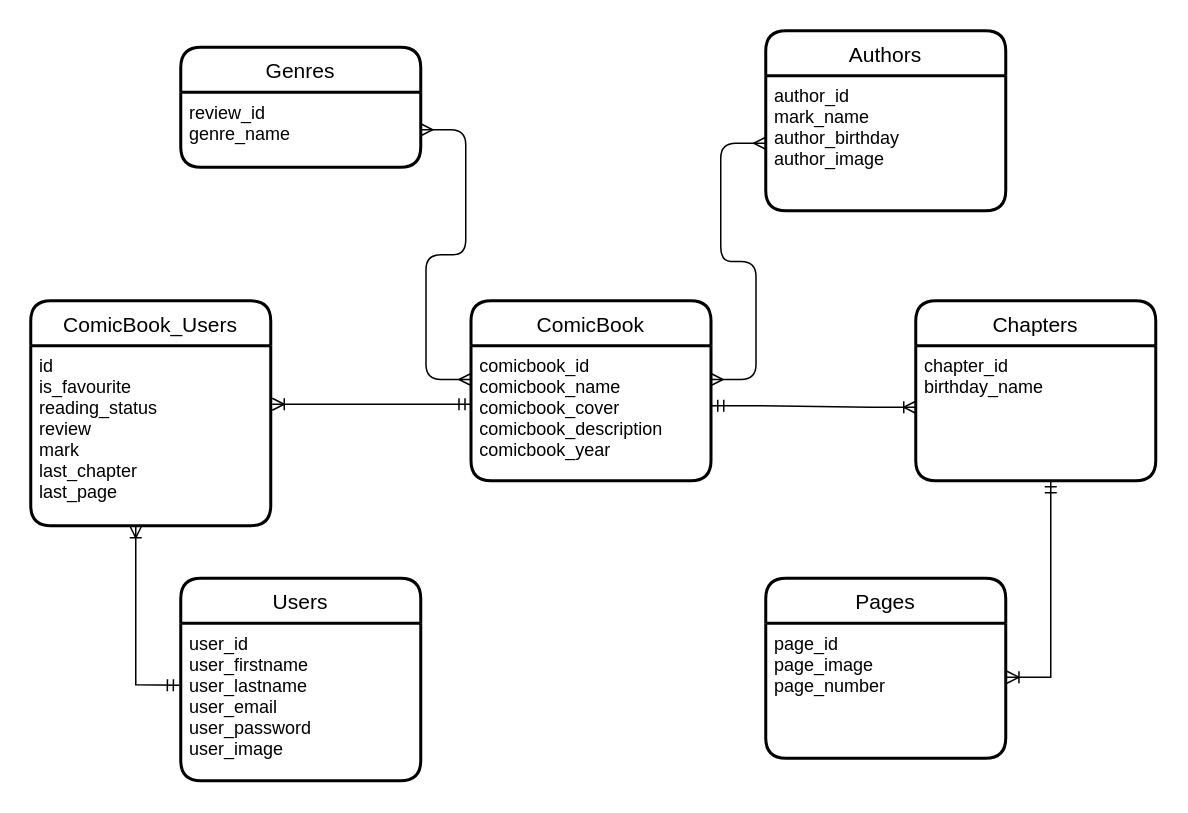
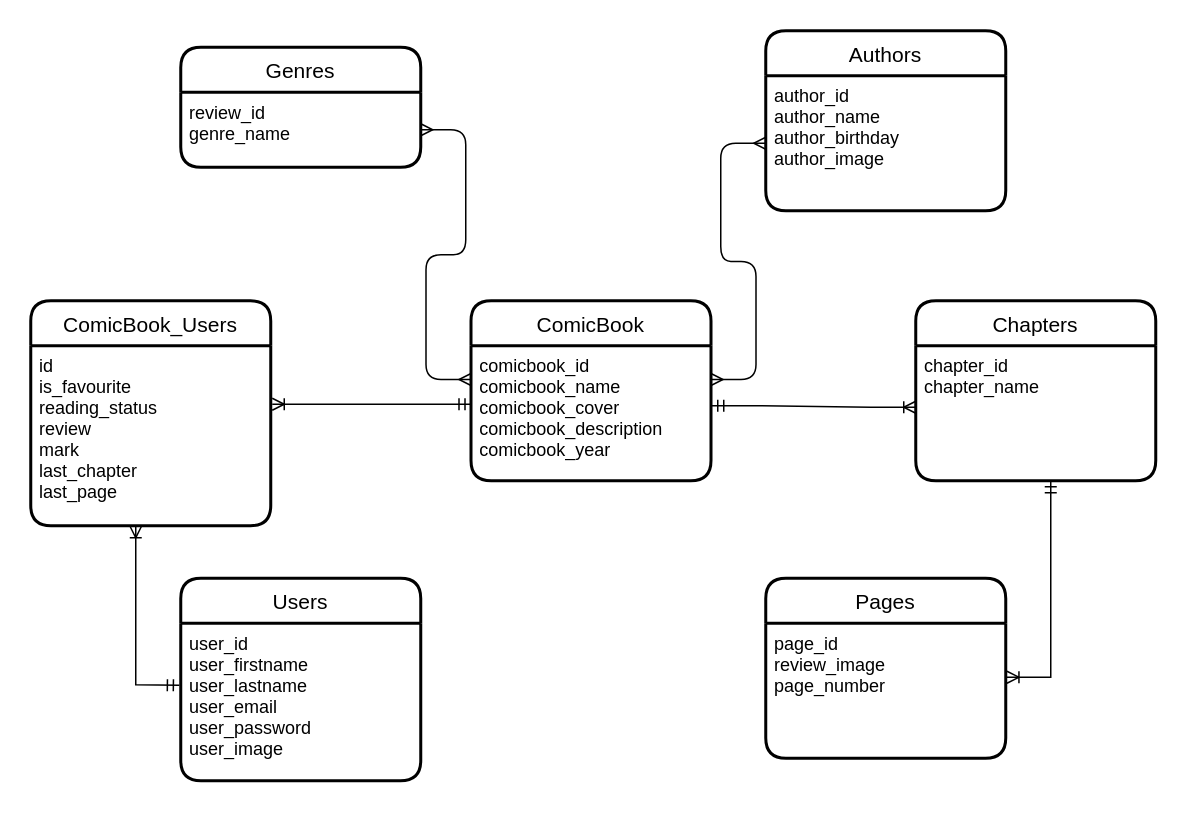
(817, 96) -> (817, 96)
(972, 366) -> (972, 366)
(807, 644) -> (807, 644)
